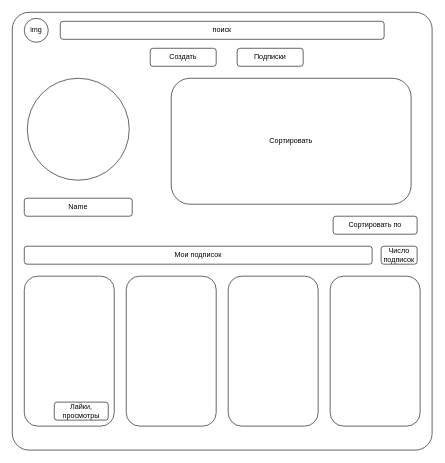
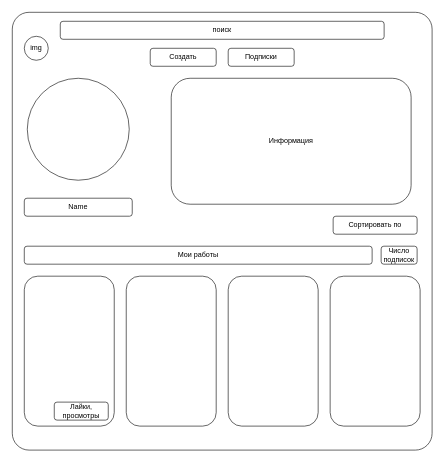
(36, 30) -> (36, 48)
(270, 57) -> (261, 57)
(291, 141) -> (291, 141)
(198, 255) -> (198, 255)
